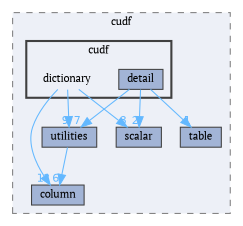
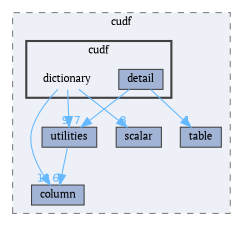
(140, 104) -> none
